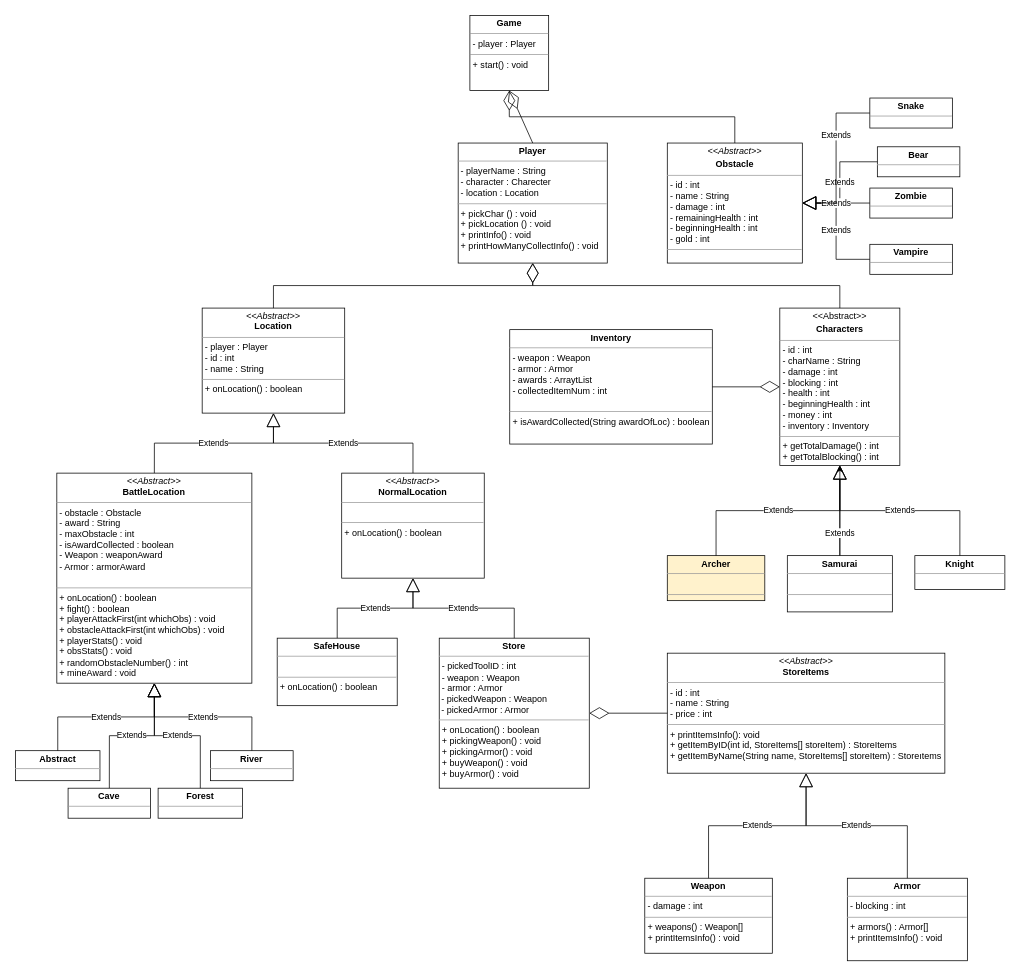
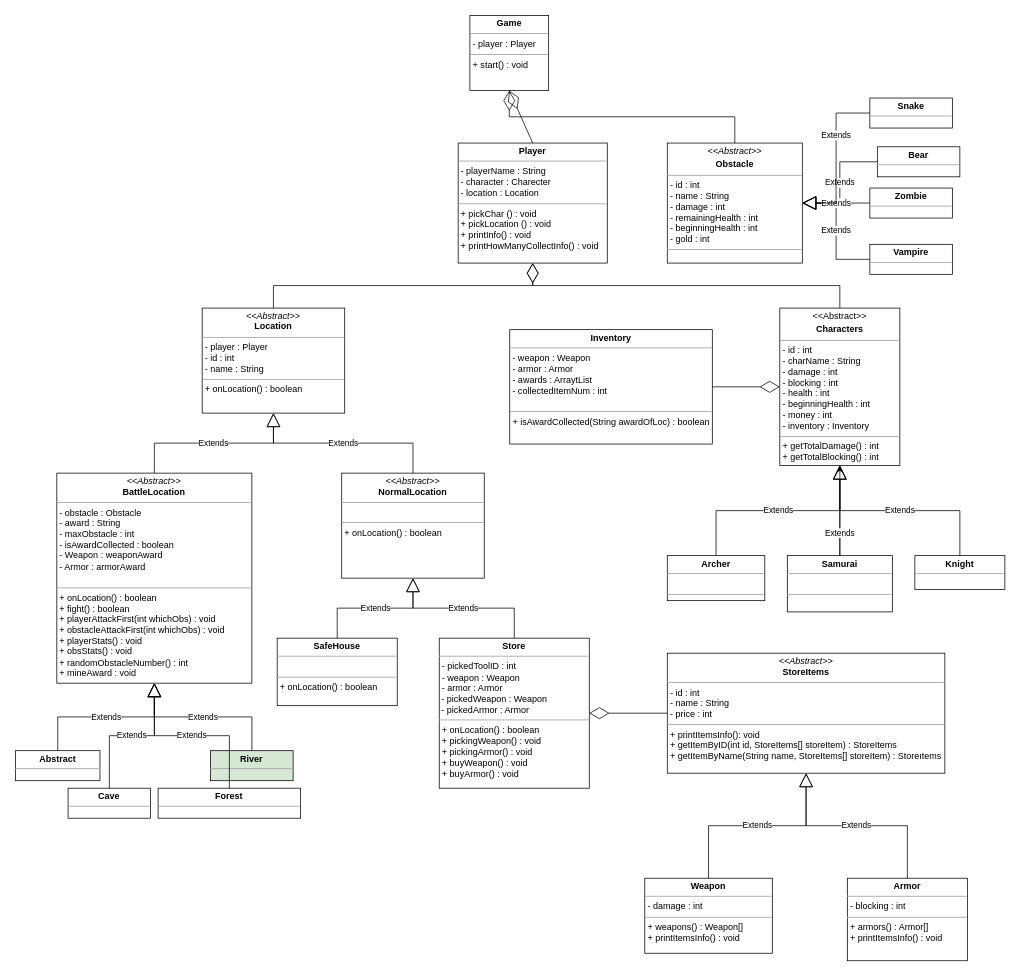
(716, 578) -> (716, 578)
(252, 765) -> (252, 765)
(200, 803) -> (229, 803)
